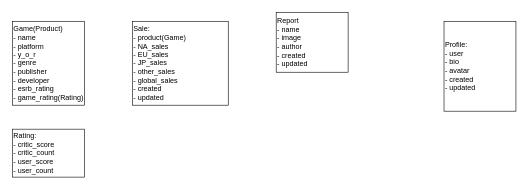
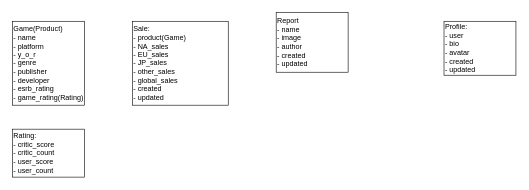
(480, 66) -> (480, 48)
